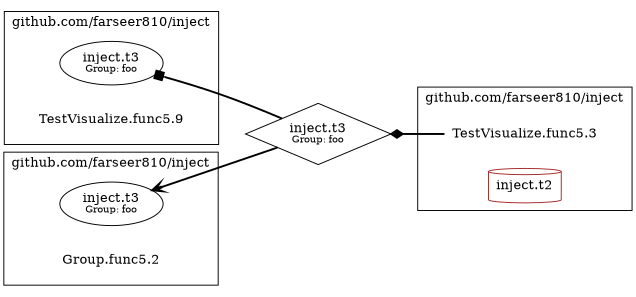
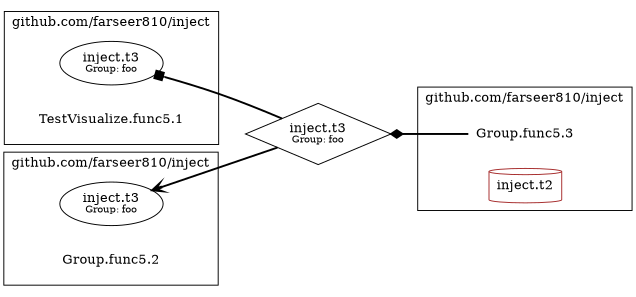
(111, 120) -> (111, 120)
(525, 134) -> (525, 134)
